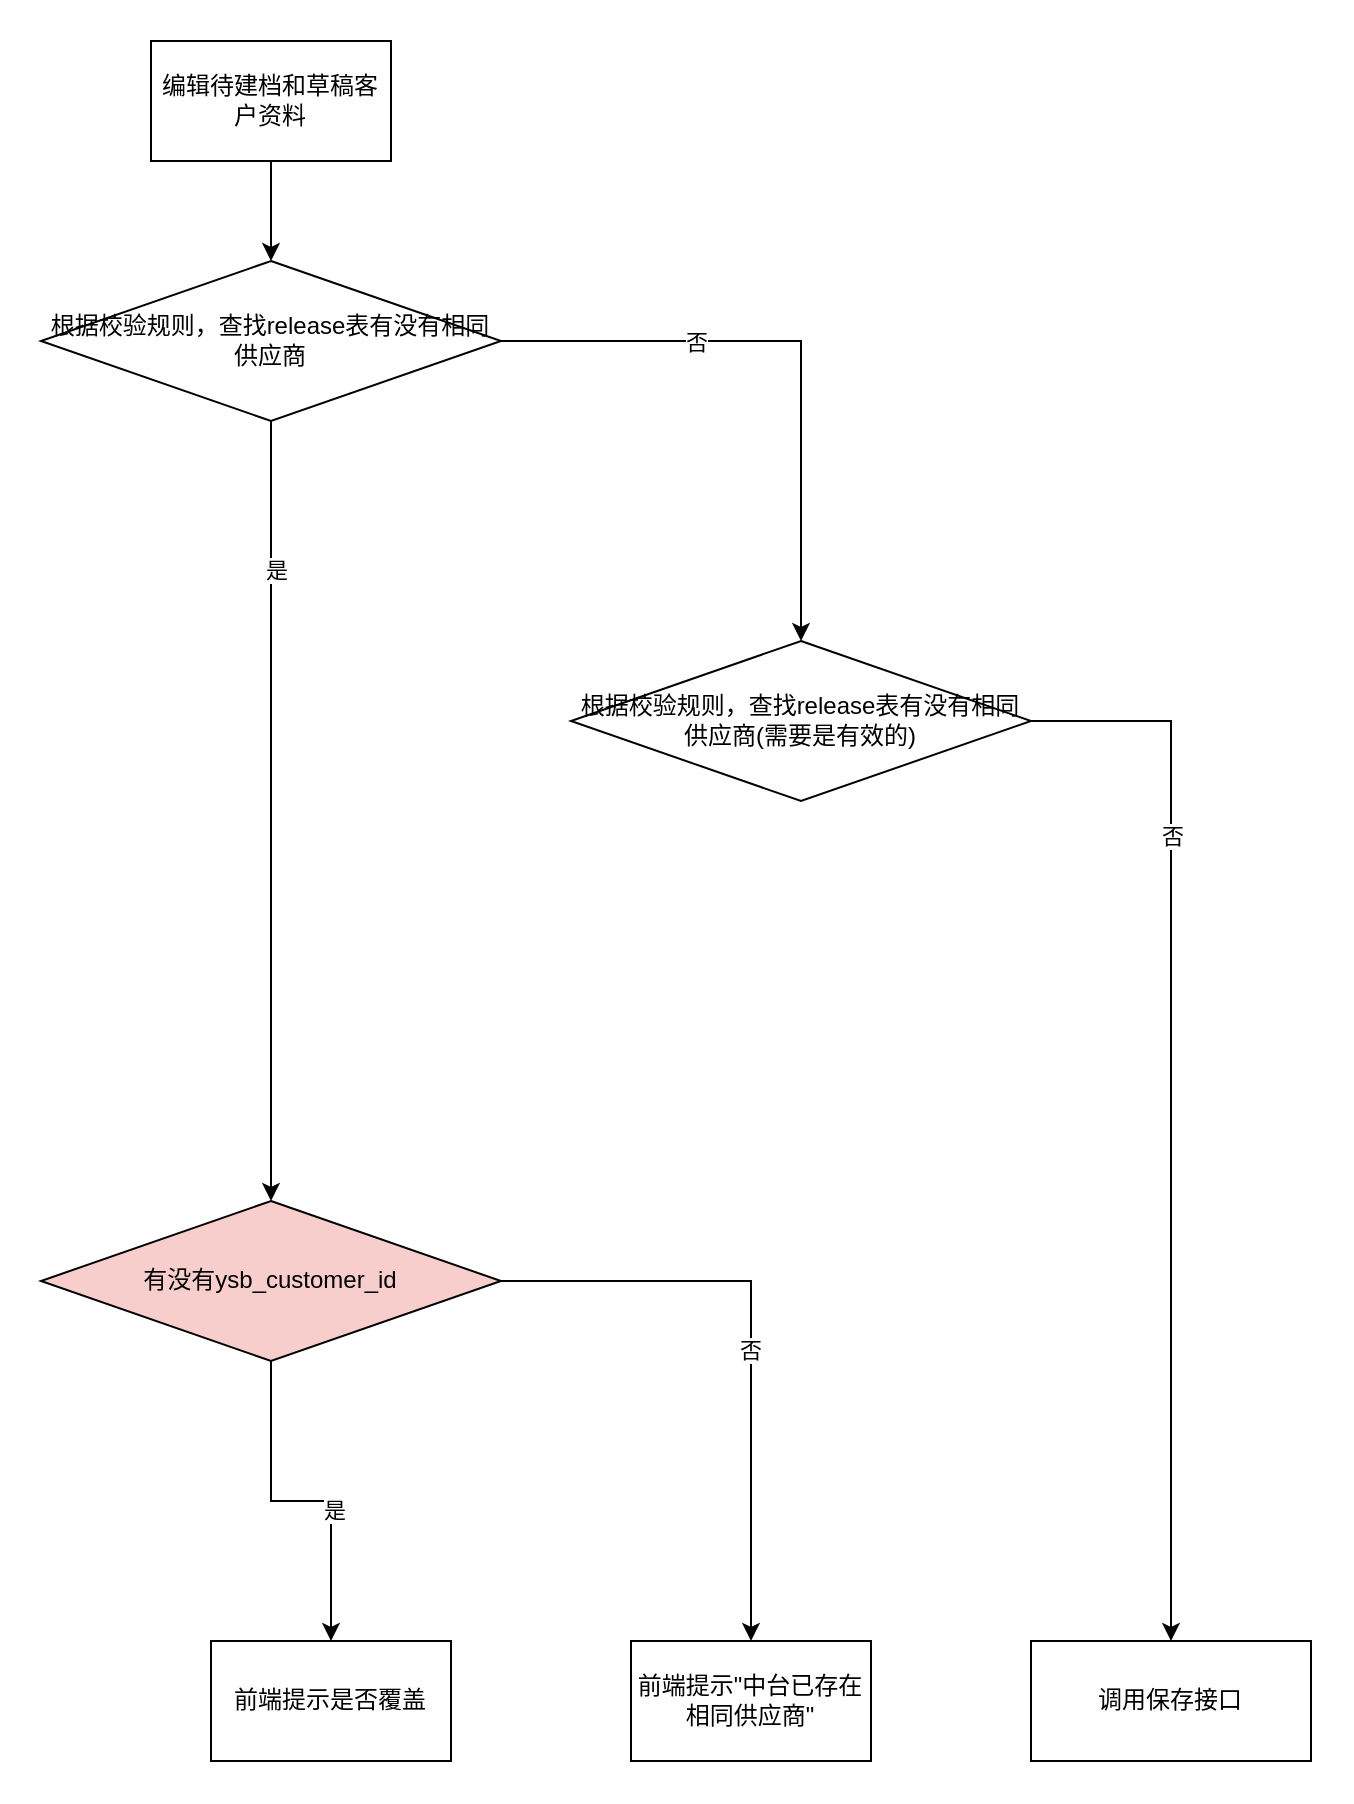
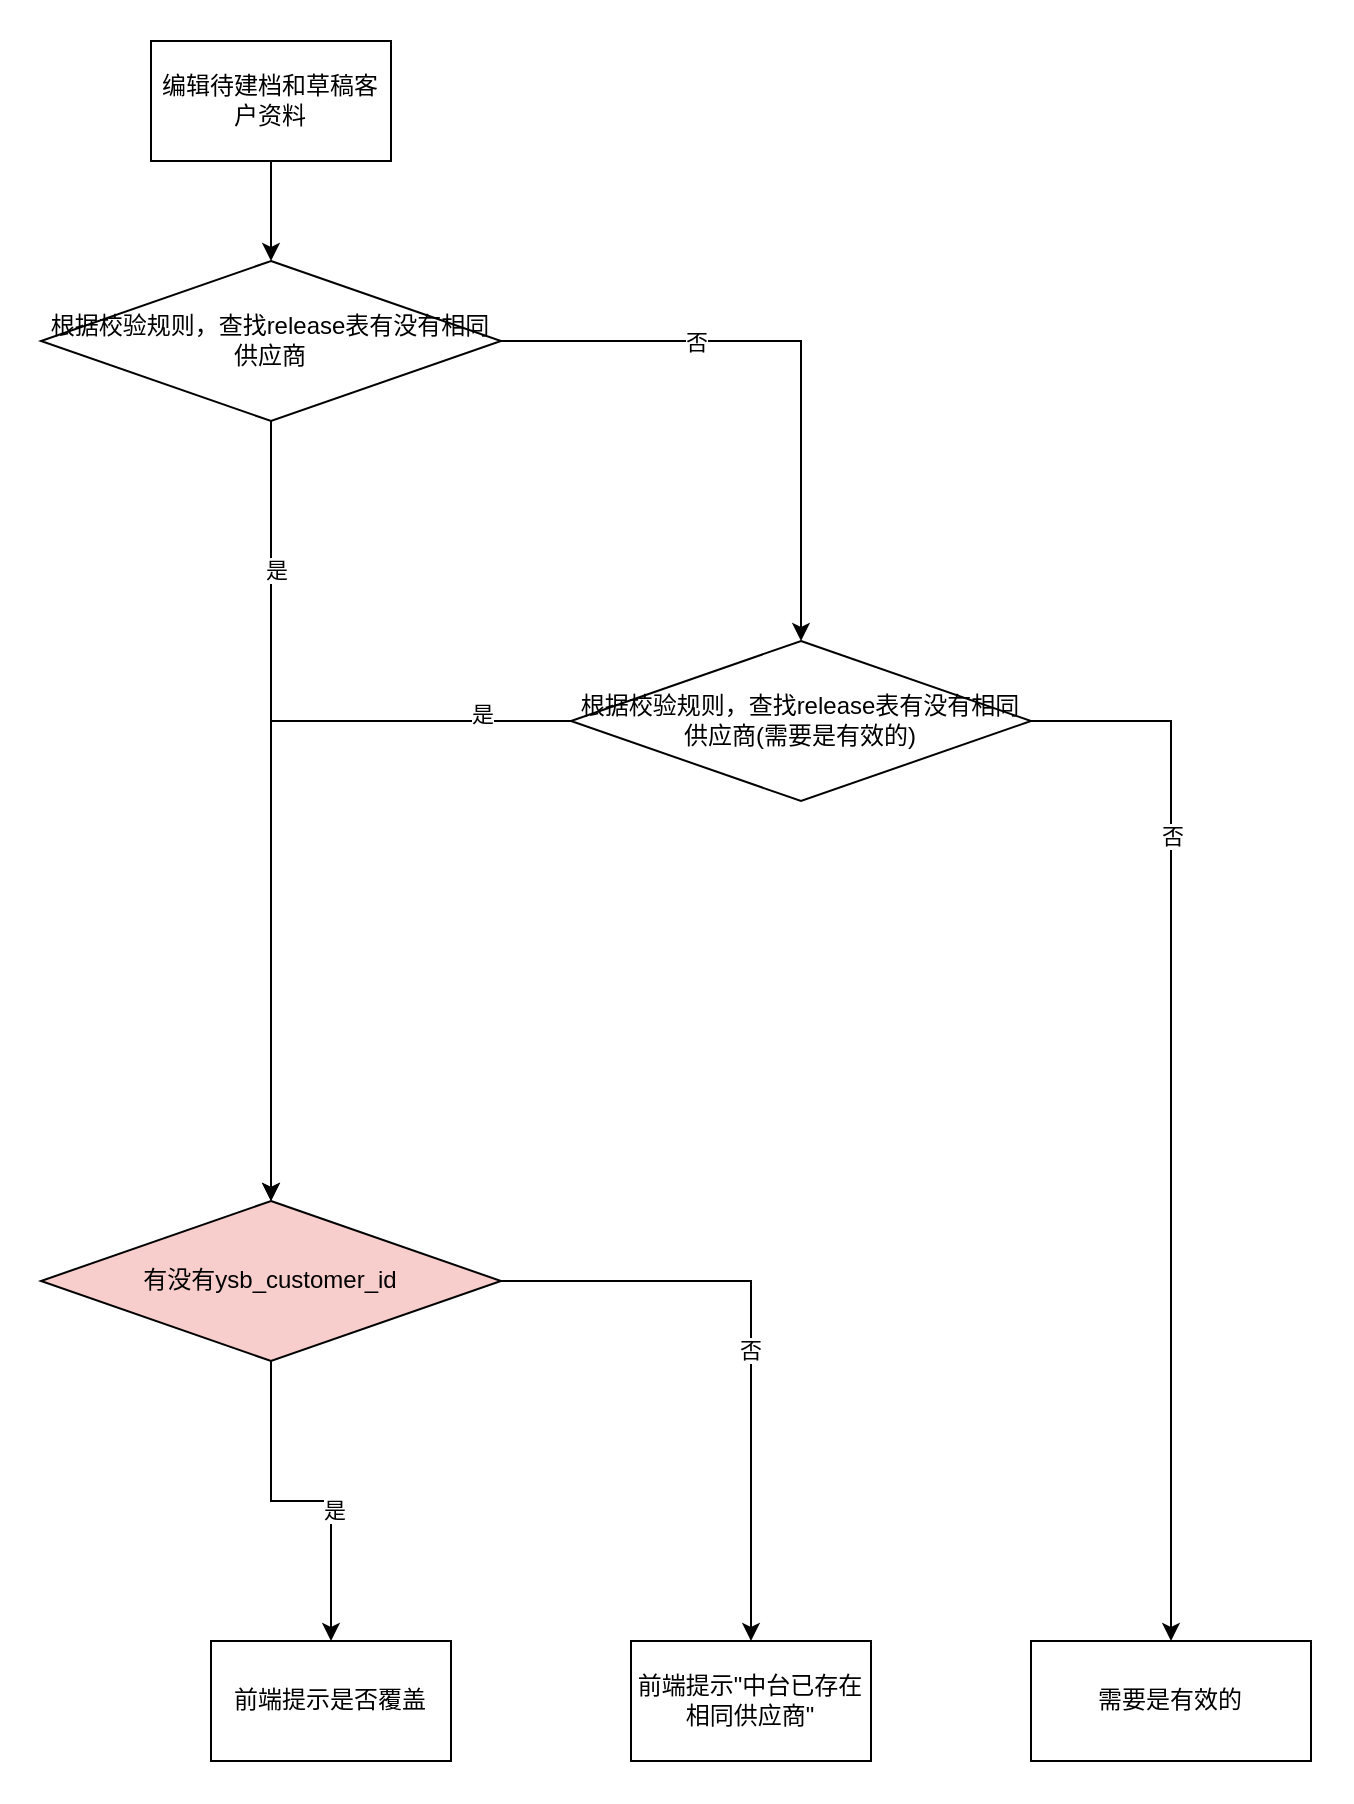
none -> (423, 721)
(1171, 1701) -> (1171, 1701)
